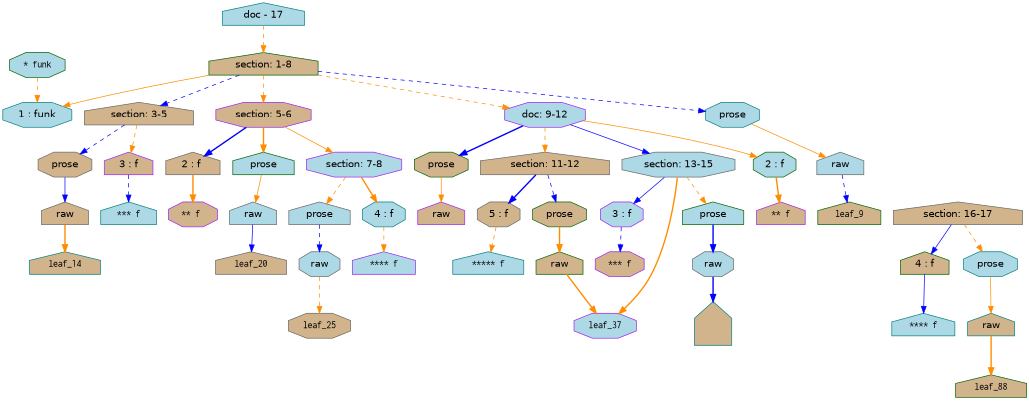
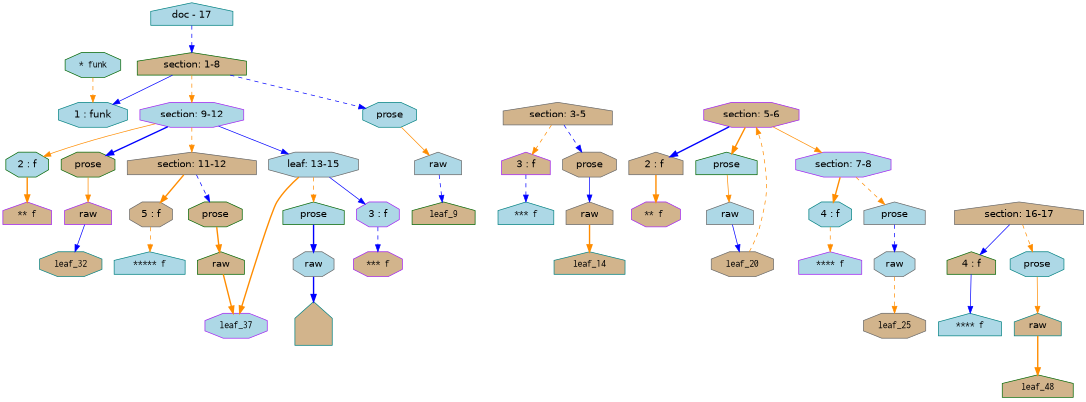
(263, 35) -> (192, 35)
(263, 85) -> (766, 194)
(139, 89) -> (146, 88)
(203, 89) -> none
(545, 115) -> (192, 115)
(678, 165) -> (314, 165)
(525, 186) -> (174, 186)
none -> (71, 264)
(251, 264) -> (742, 264)
(991, 387) -> (1038, 387)
